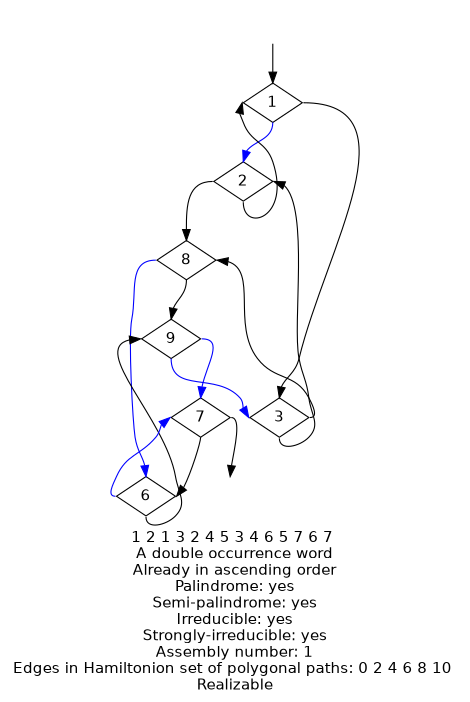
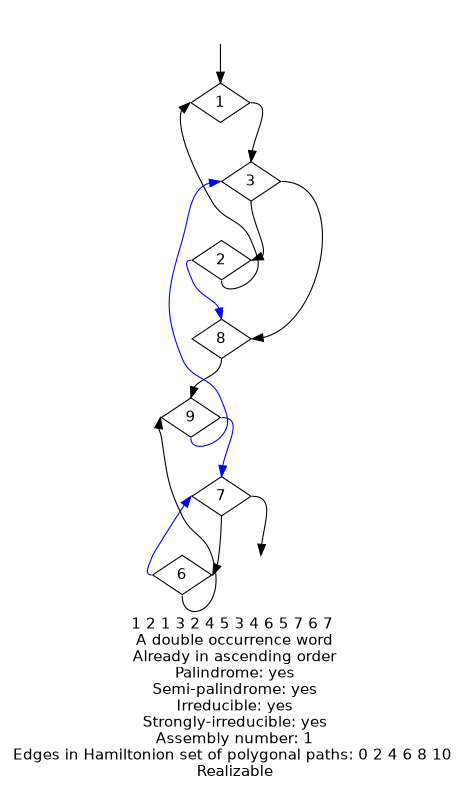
(264, 138) -> none
(189, 198) -> (196, 287)
(131, 358) -> none
